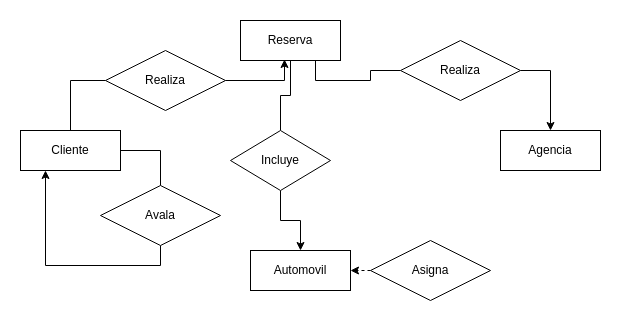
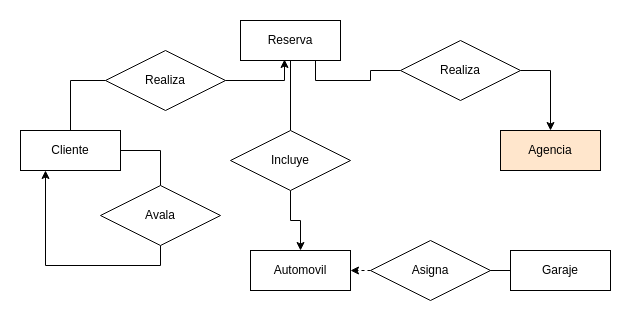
(551, 151) -> (551, 151)
(281, 161) -> (291, 161)
none -> (501, 271)
none -> (561, 271)
